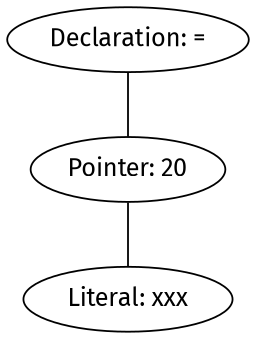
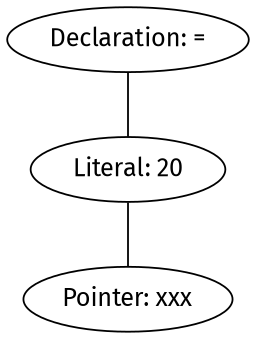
(128, 169) -> (128, 169)
(128, 299) -> (128, 299)
